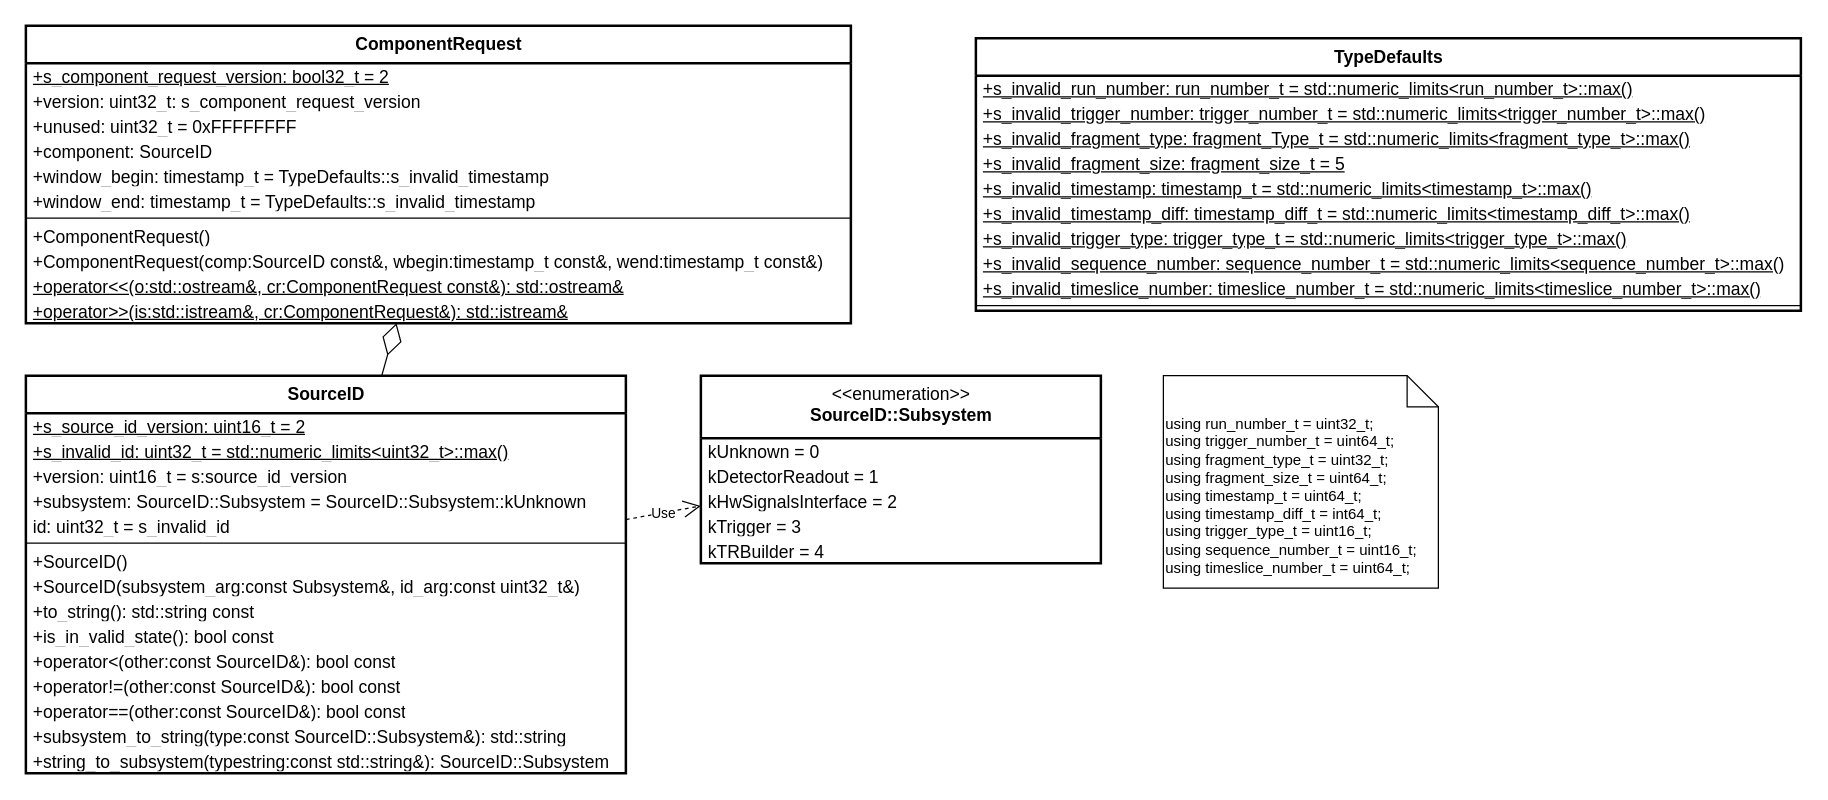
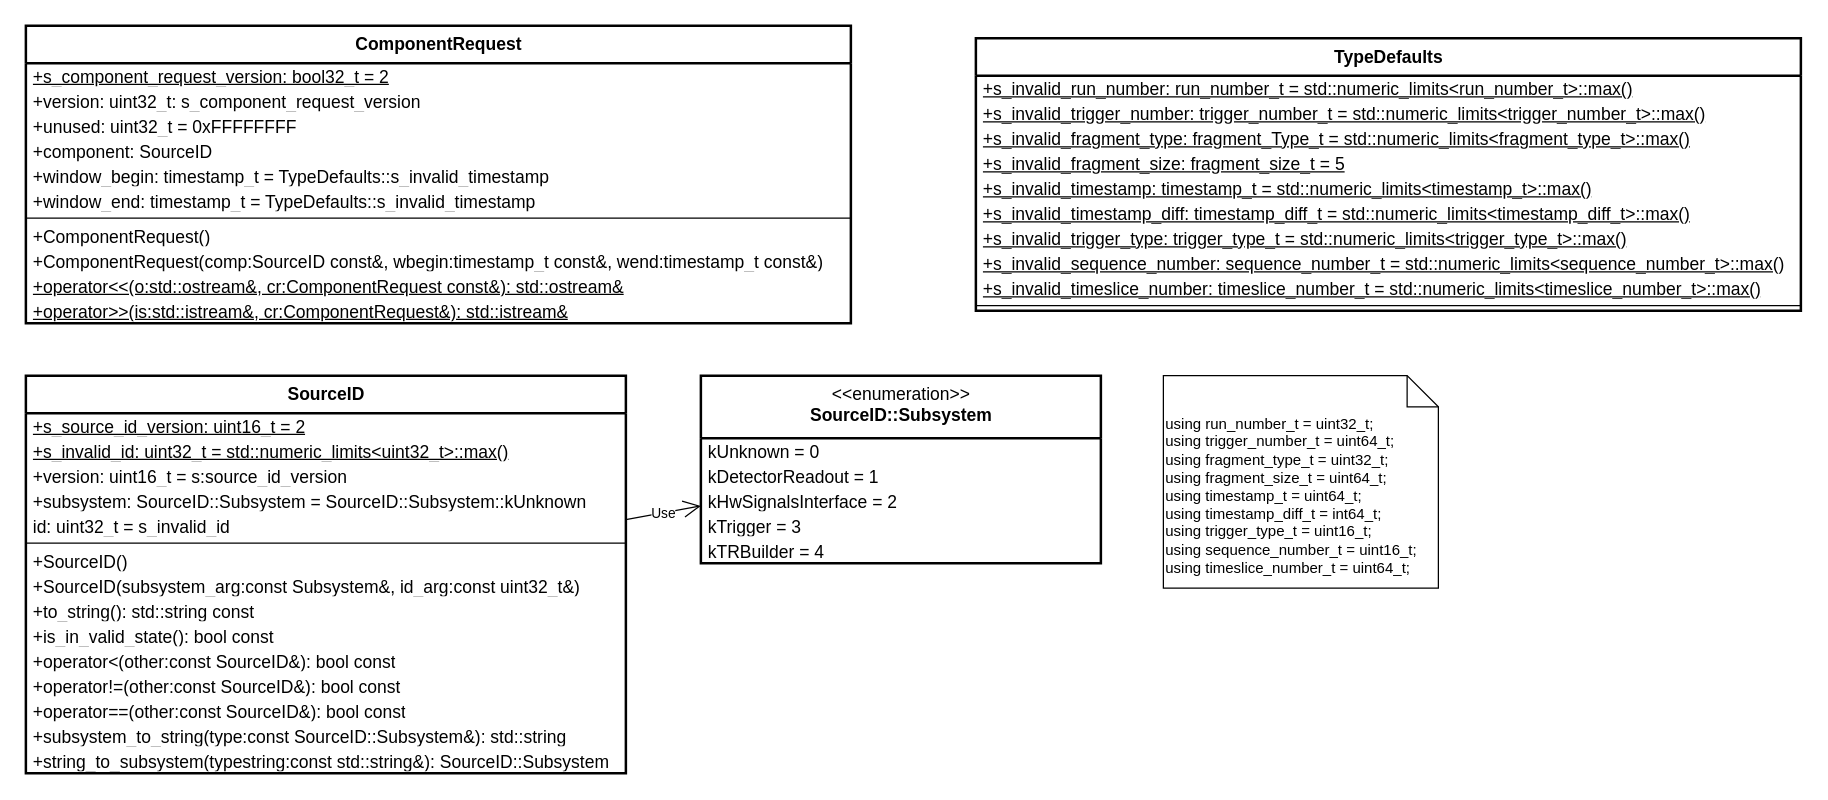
(385, 365) -> none
(685, 509) -> (685, 509)
